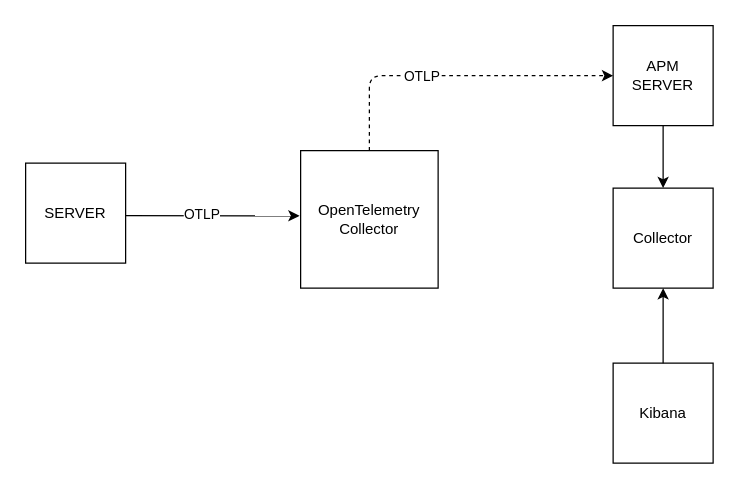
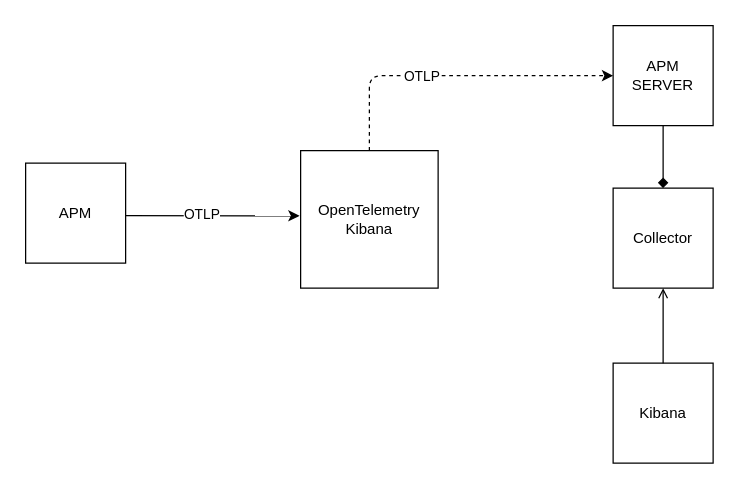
(663, 178) -> (663, 177)
(76, 213) -> (76, 213)
(369, 219) -> (369, 219)
(663, 298) -> (663, 296)
